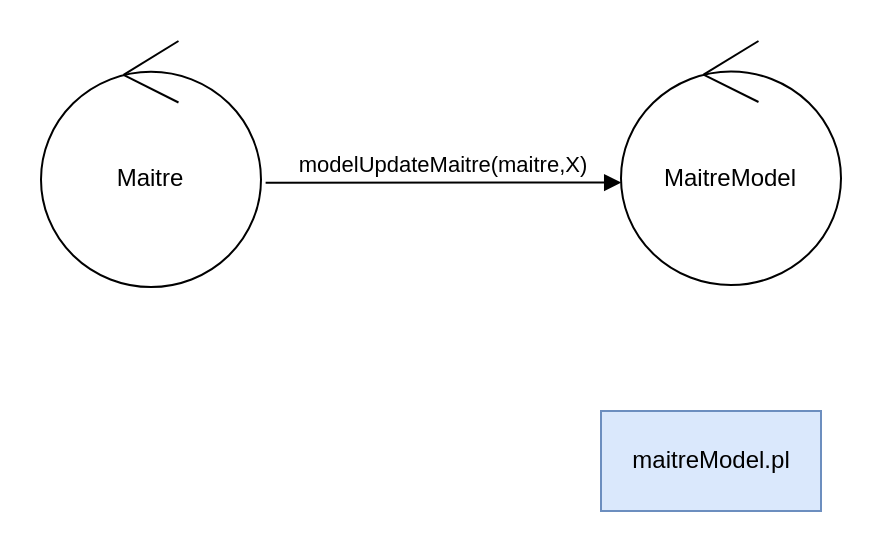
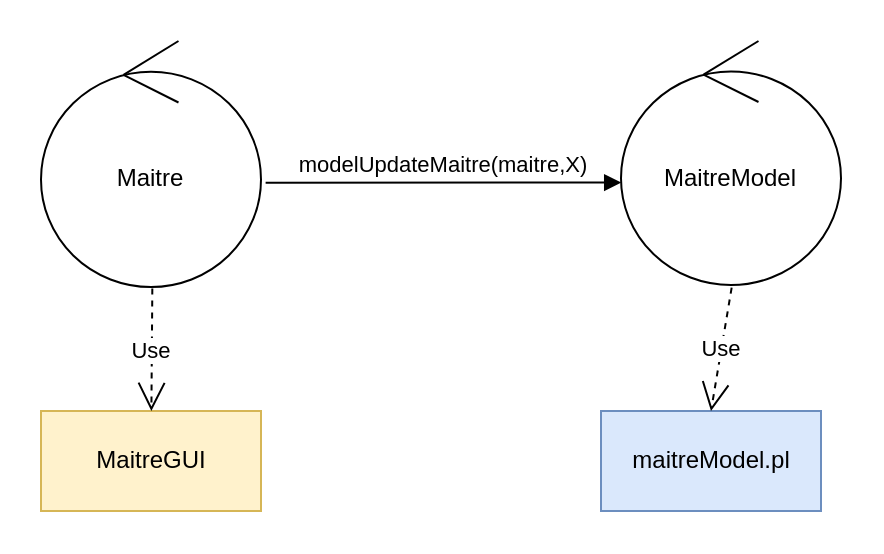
none -> (722, 347)
none -> (152, 348)
none -> (151, 461)
